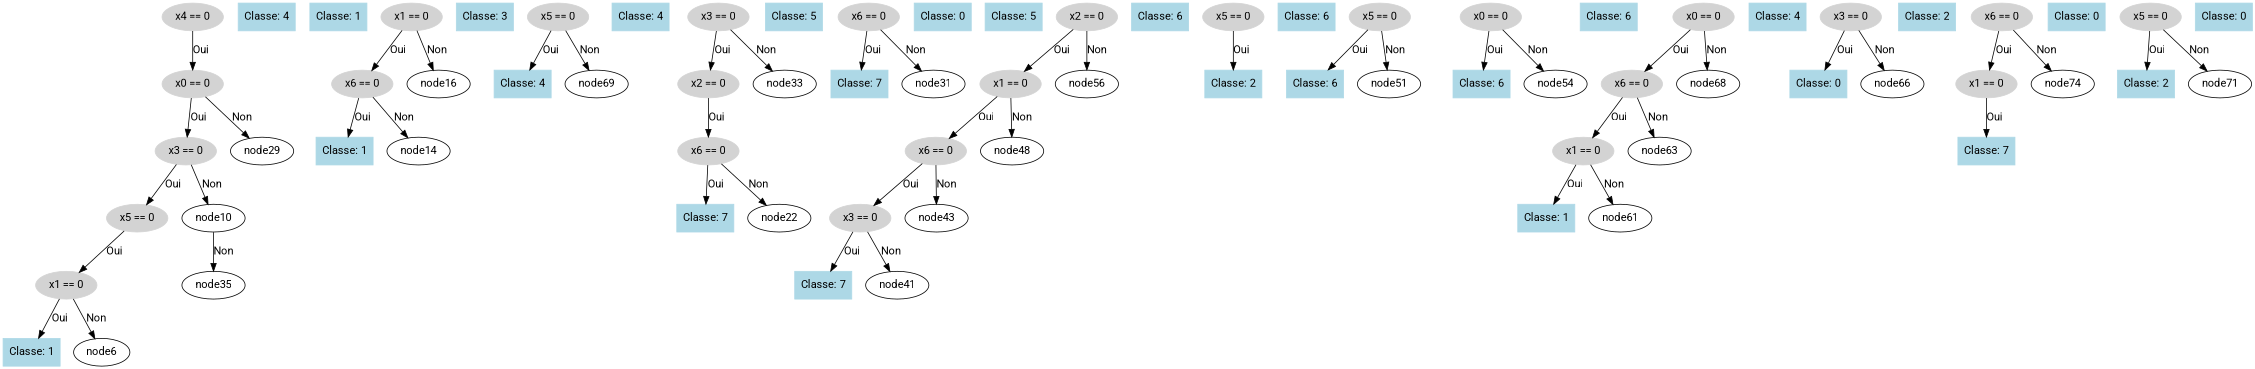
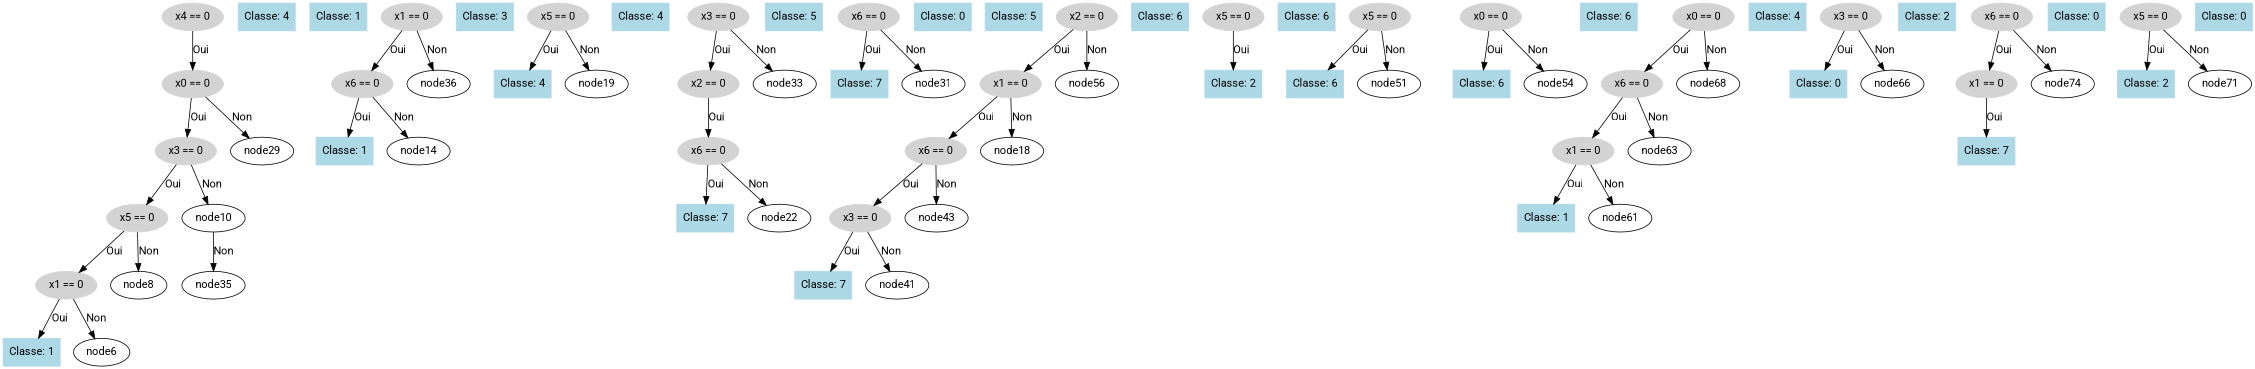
(439, 84) -> (439, 84)
(597, 84) -> (597, 84)
(1012, 151) -> (1012, 151)
none -> (139, 285)
